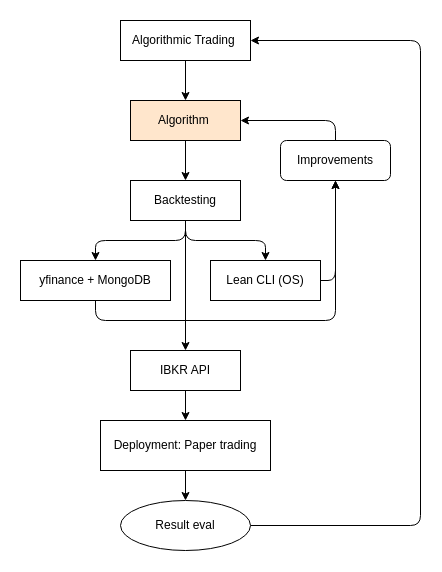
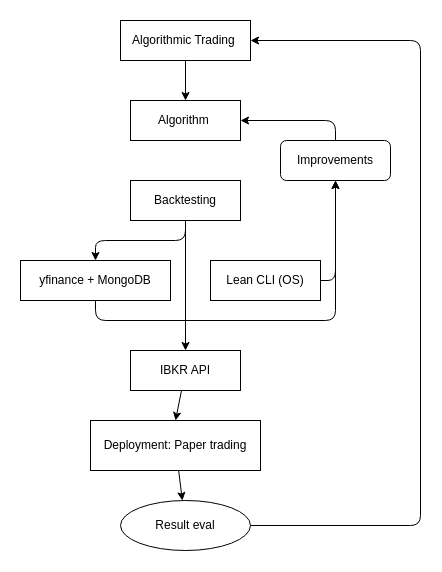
(186, 121) -> (186, 121)
(186, 157) -> none
(231, 241) -> none
(186, 446) -> (176, 446)
